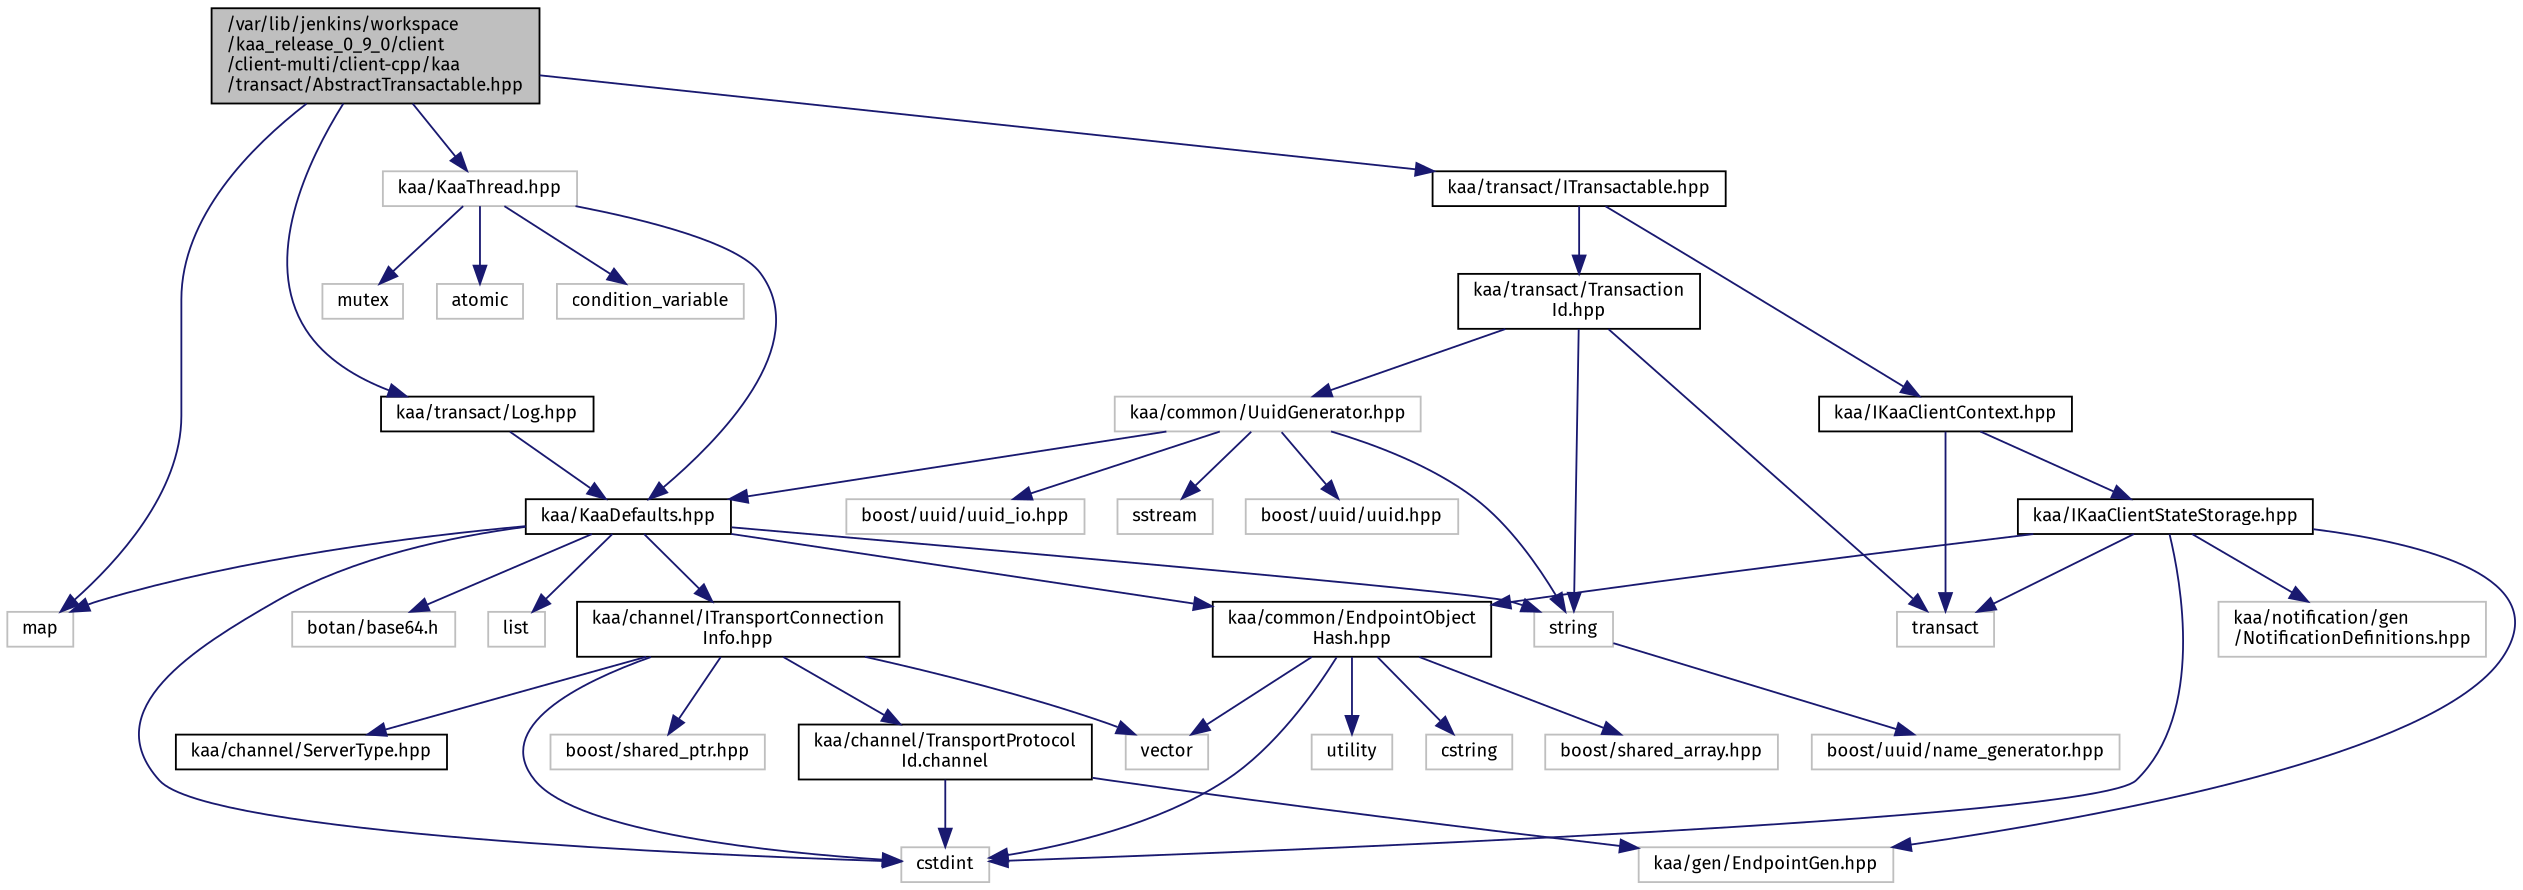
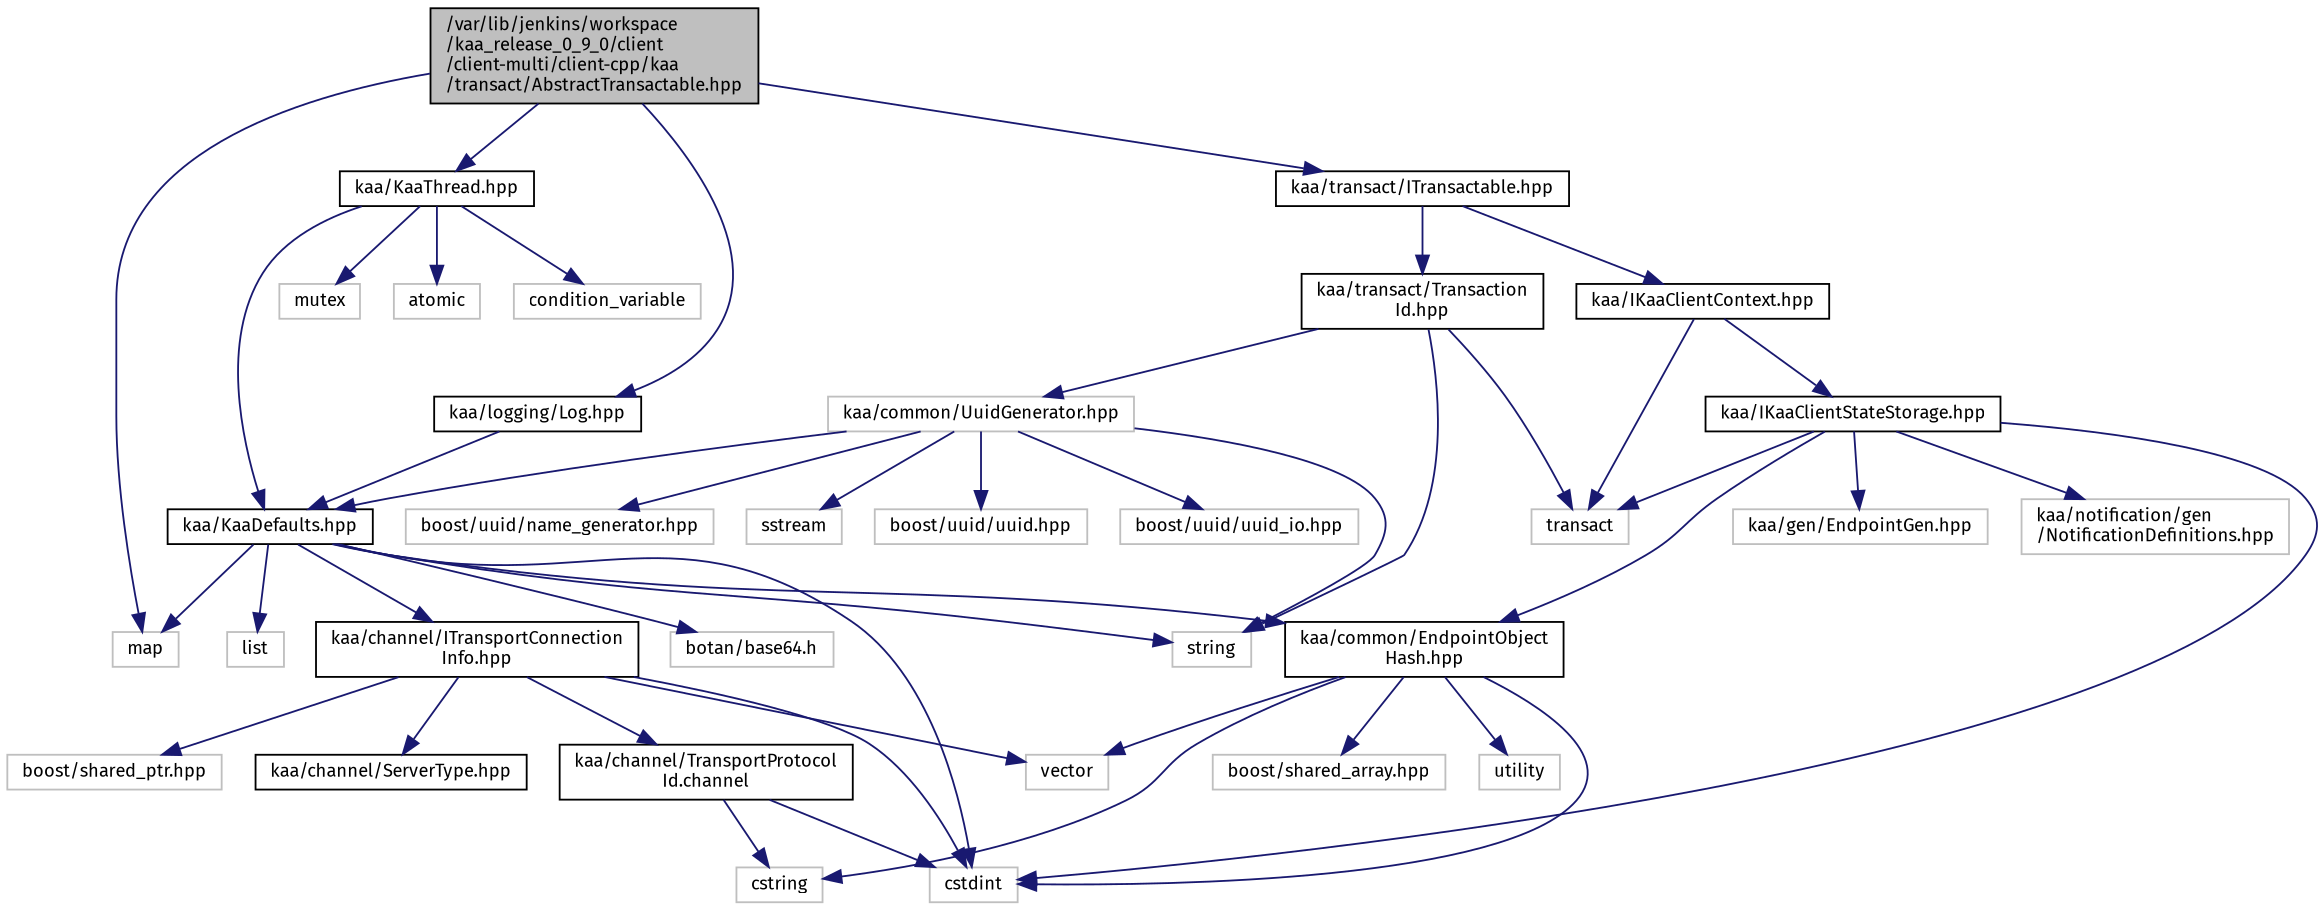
(480, 189) -> (437, 189)
(487, 414) -> (538, 414)
(1755, 686) -> (779, 468)
(1356, 814) -> (741, 826)
